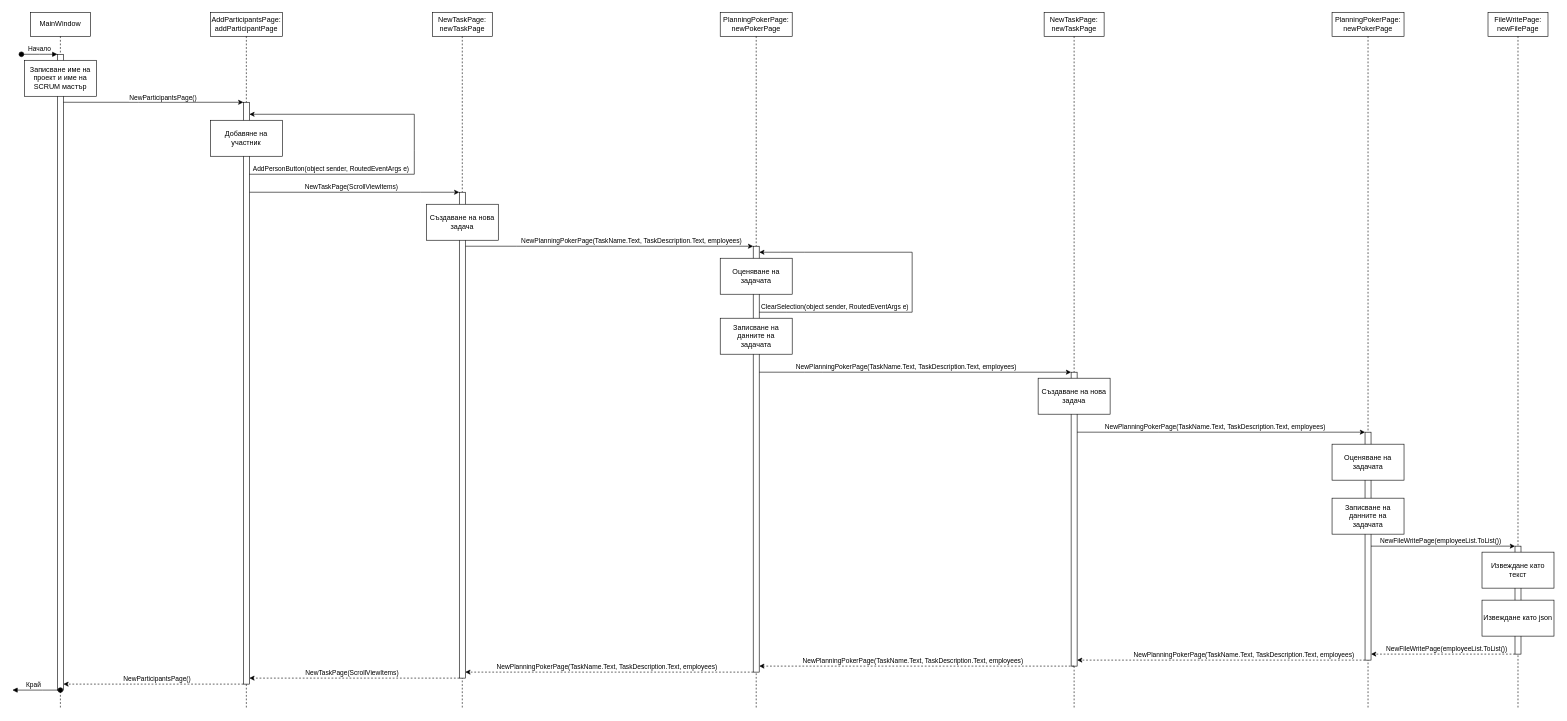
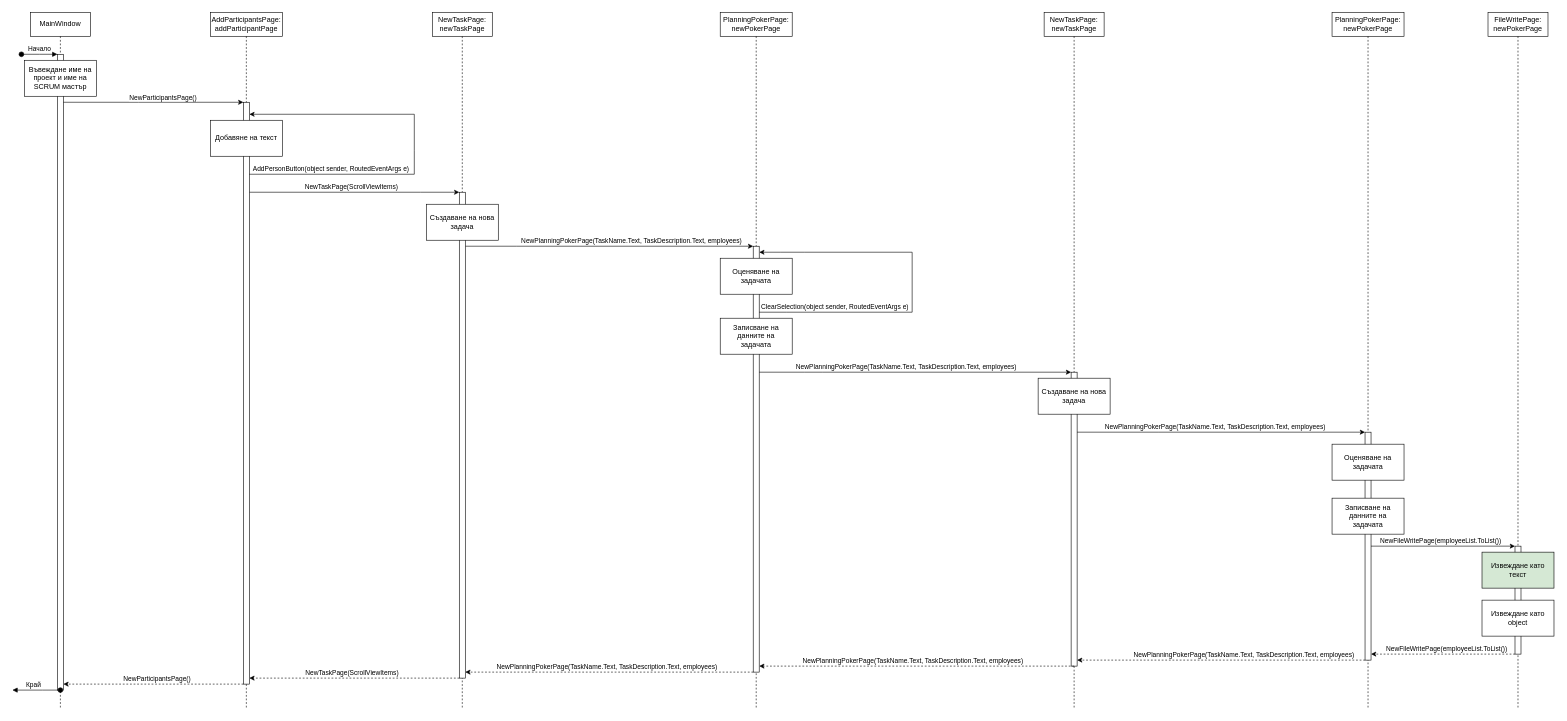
(1518, 24) -> (1518, 24)
(60, 78) -> (60, 78)
(246, 138) -> (246, 138)
(1518, 570) -> (1518, 570)
(1518, 618) -> (1518, 618)
